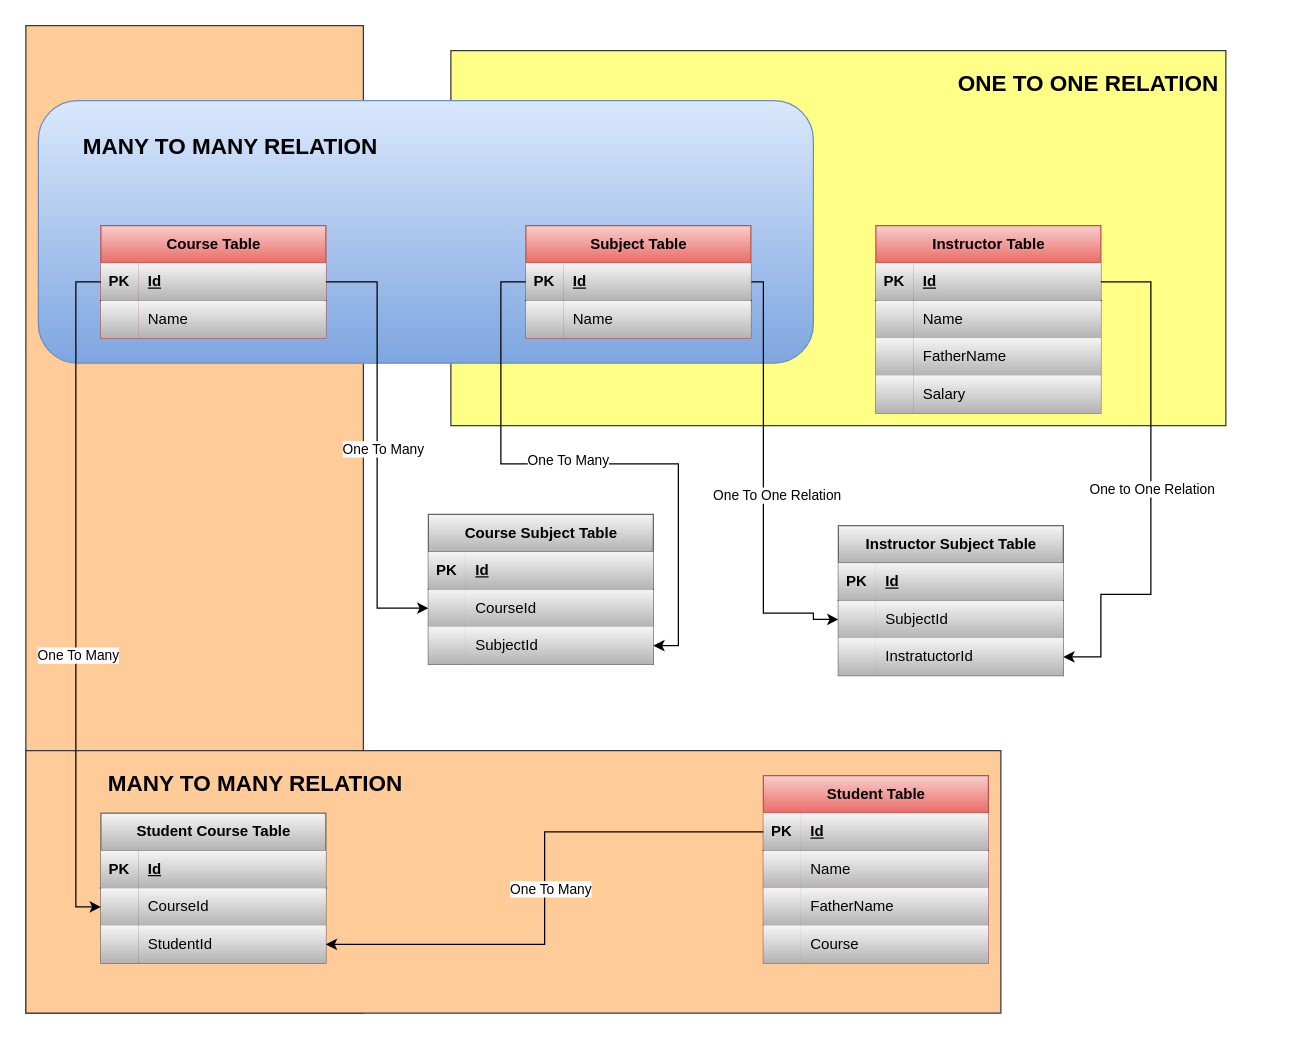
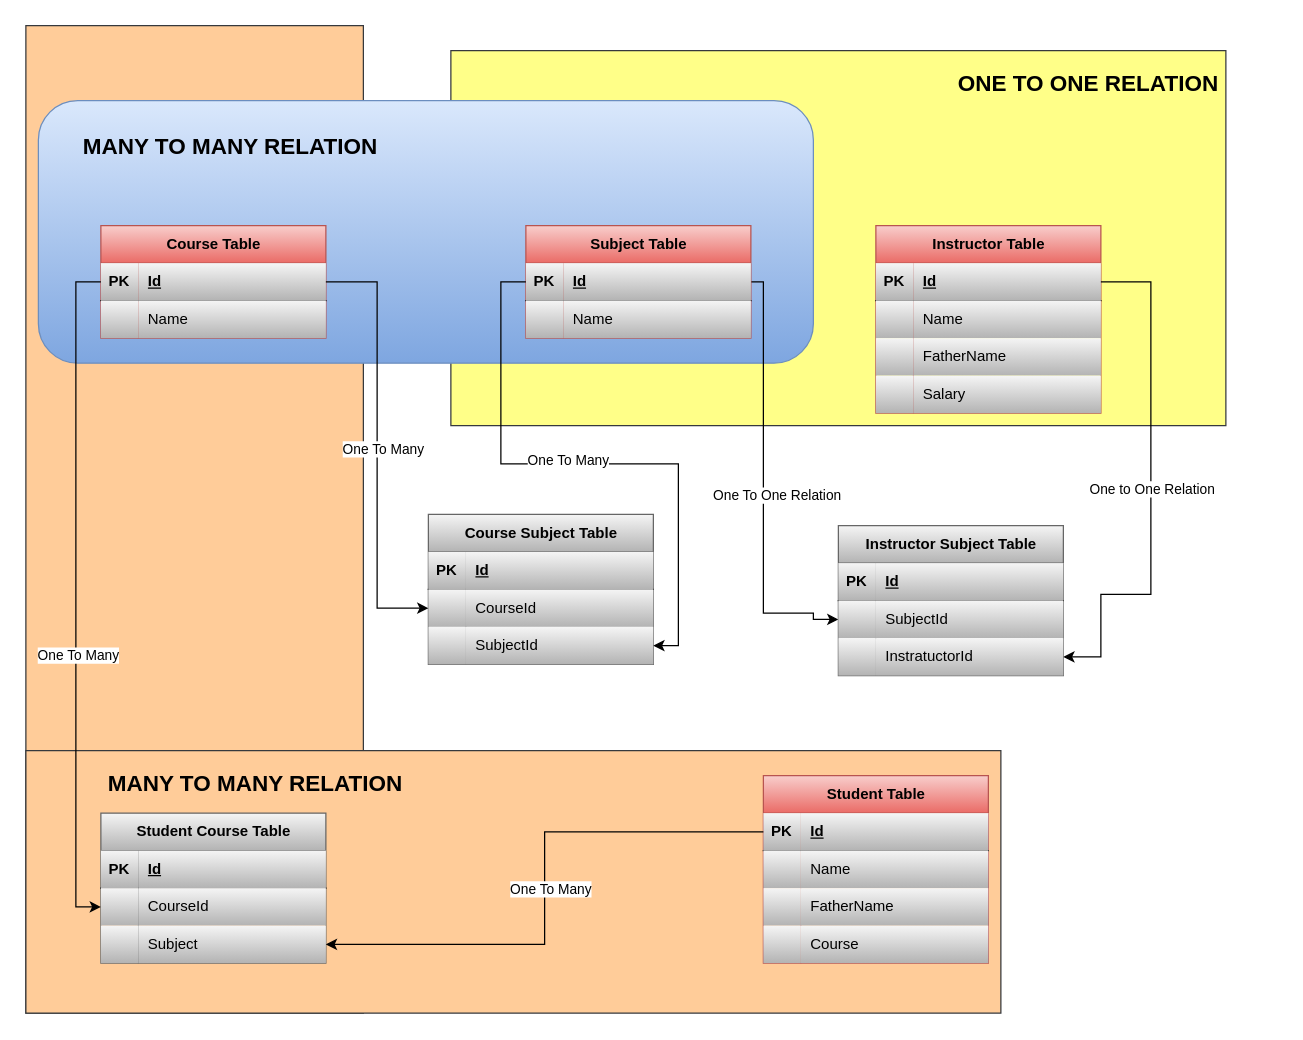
(186, 944) -> (178, 944)
